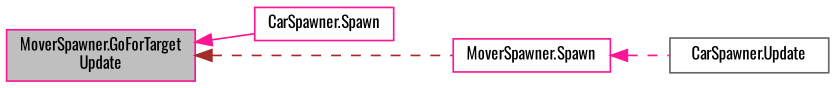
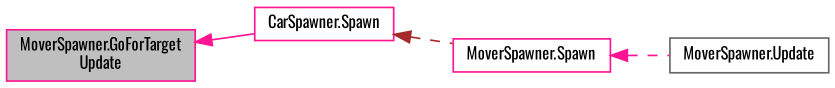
(332, 55) -> (432, 40)
(749, 55) -> (749, 55)
